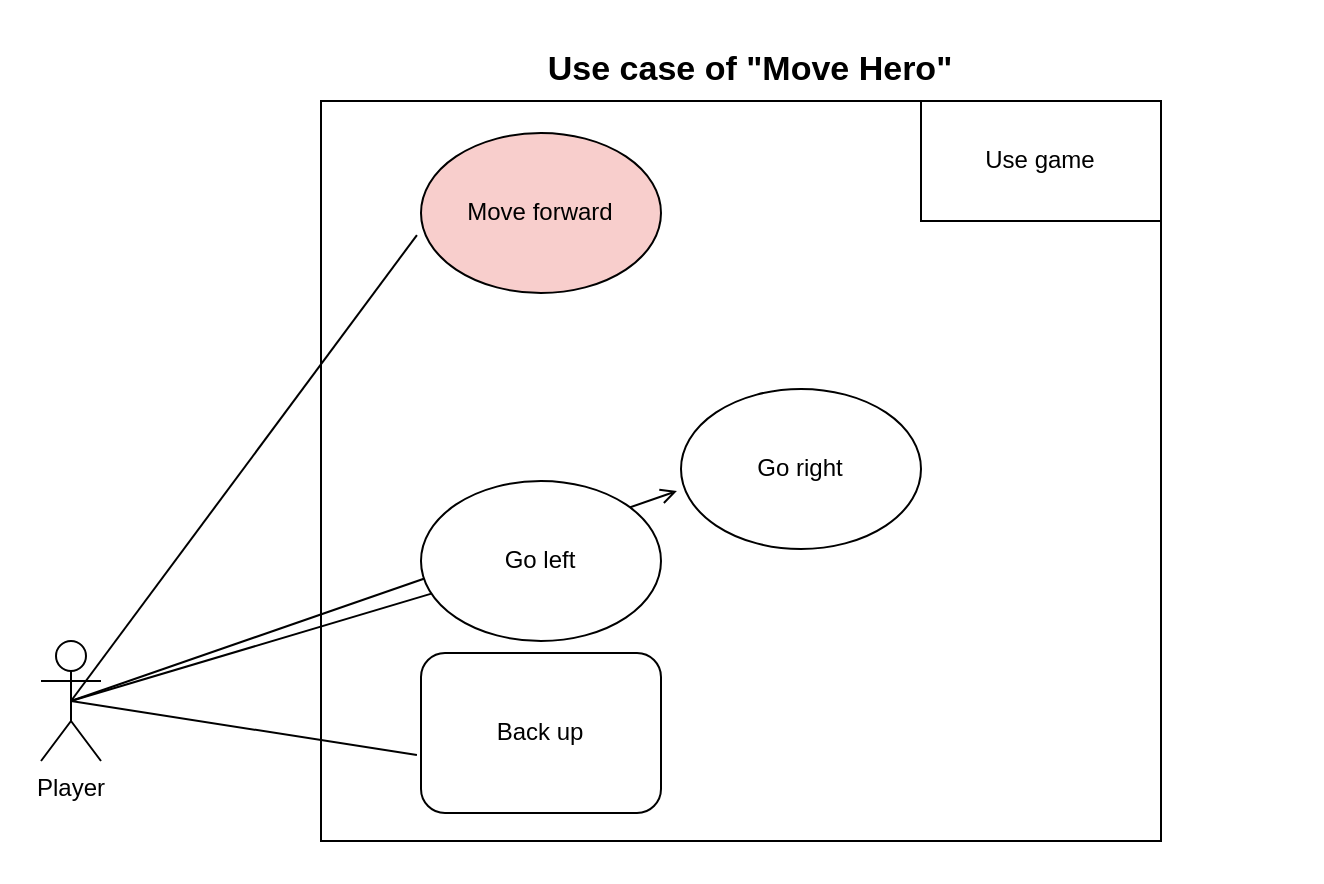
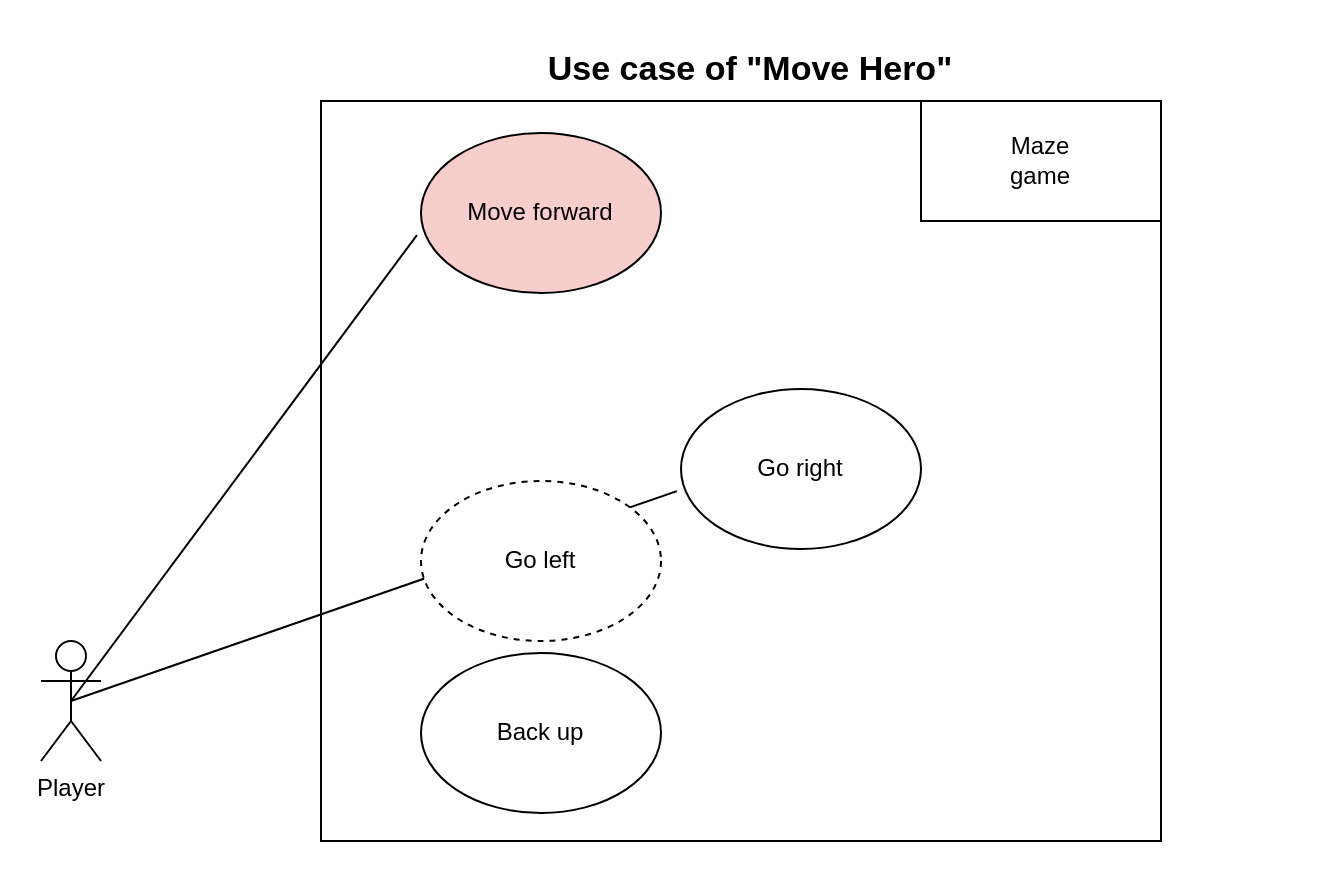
(1041, 161) -> (1041, 161)
(669, 494) -> (671, 493)
(541, 561) -> (541, 561)
(284, 638) -> none
(252, 729) -> none
(541, 733) -> (541, 733)
